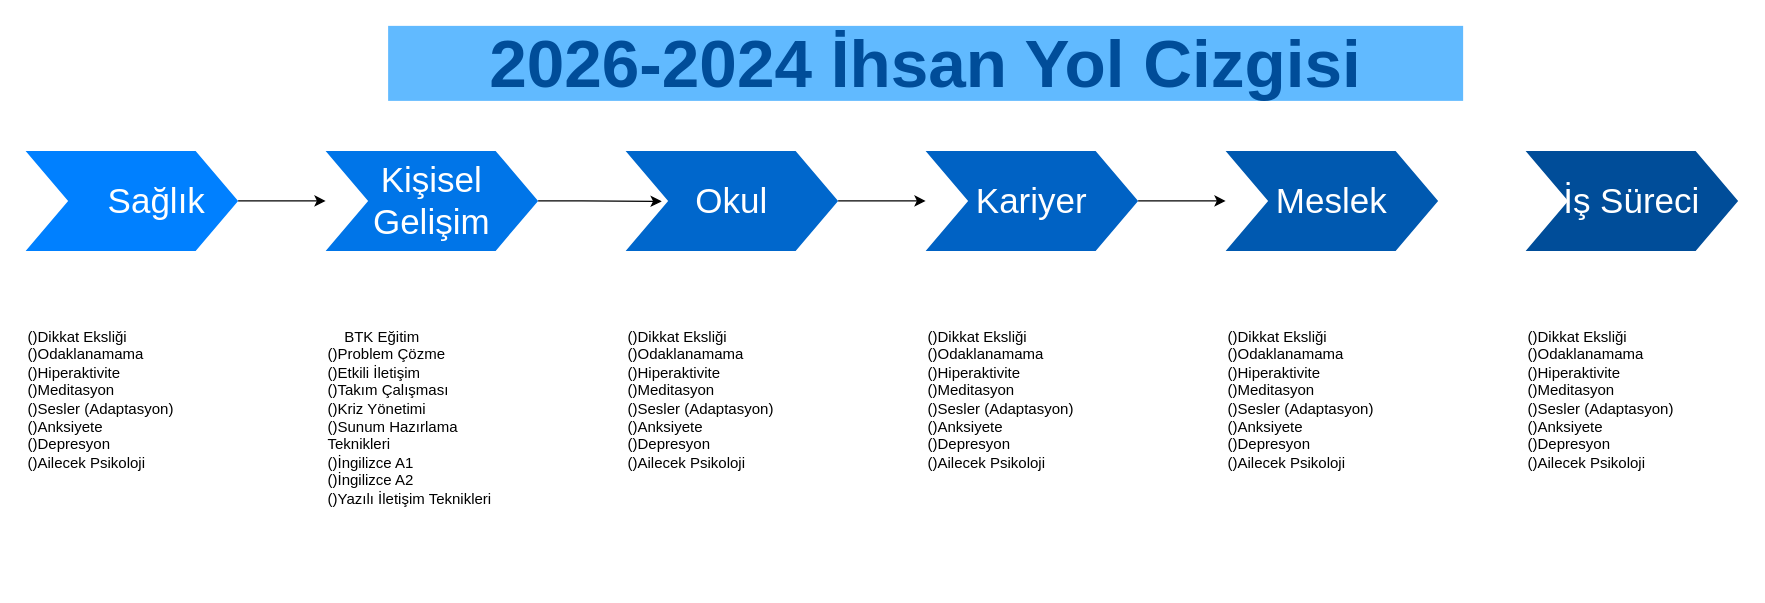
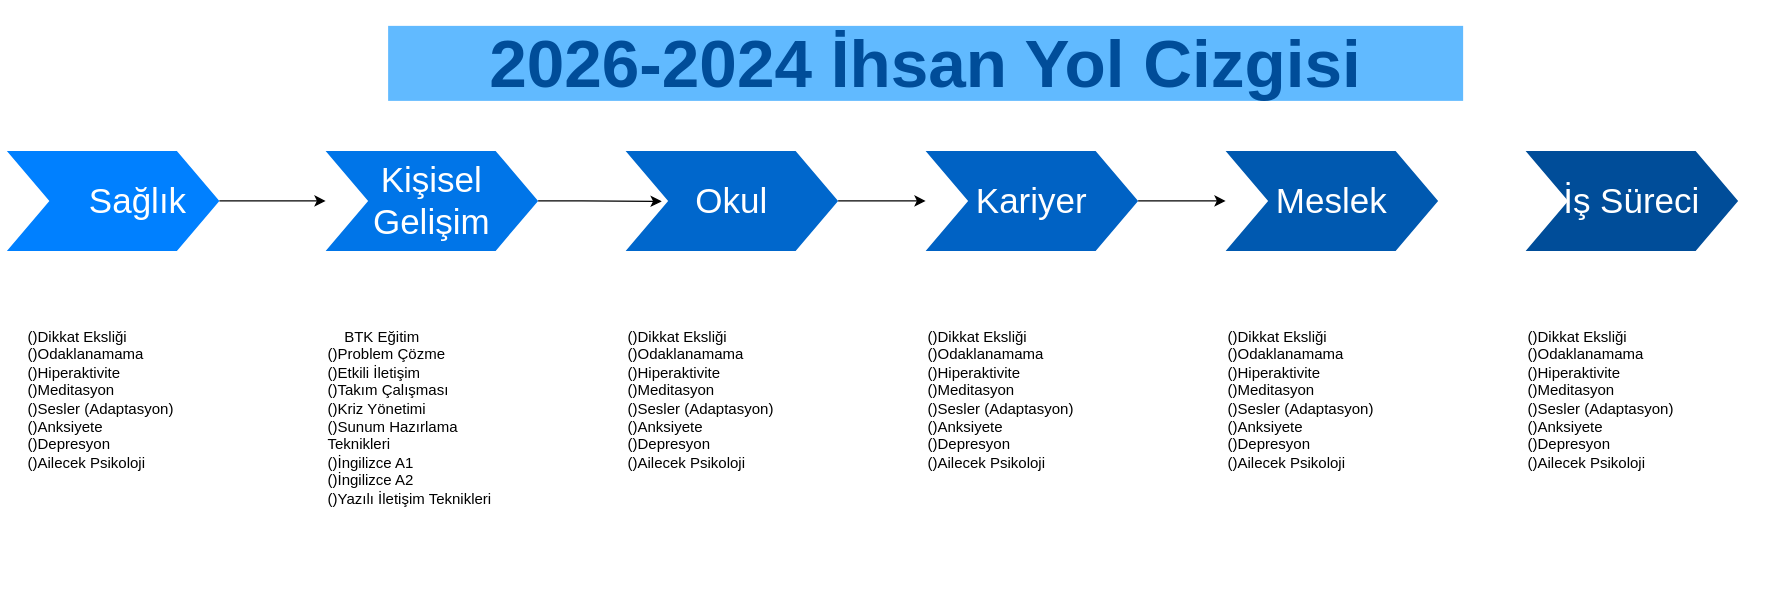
(132, 201) -> (113, 201)
